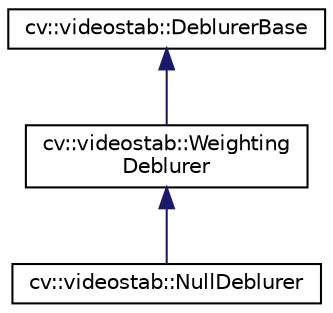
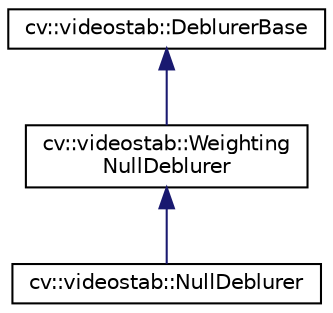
(167, 156) -> (167, 156)
